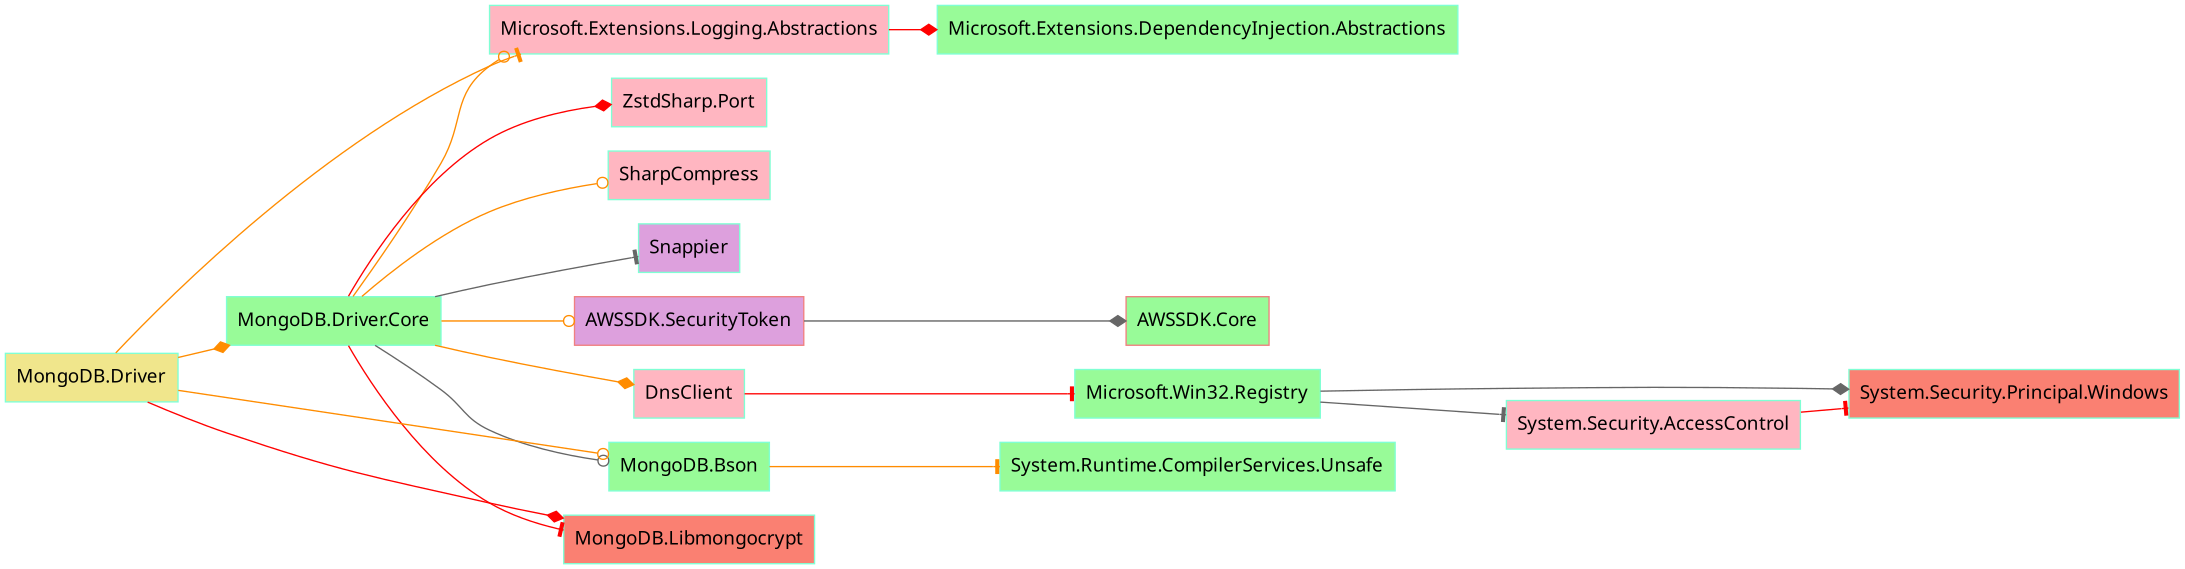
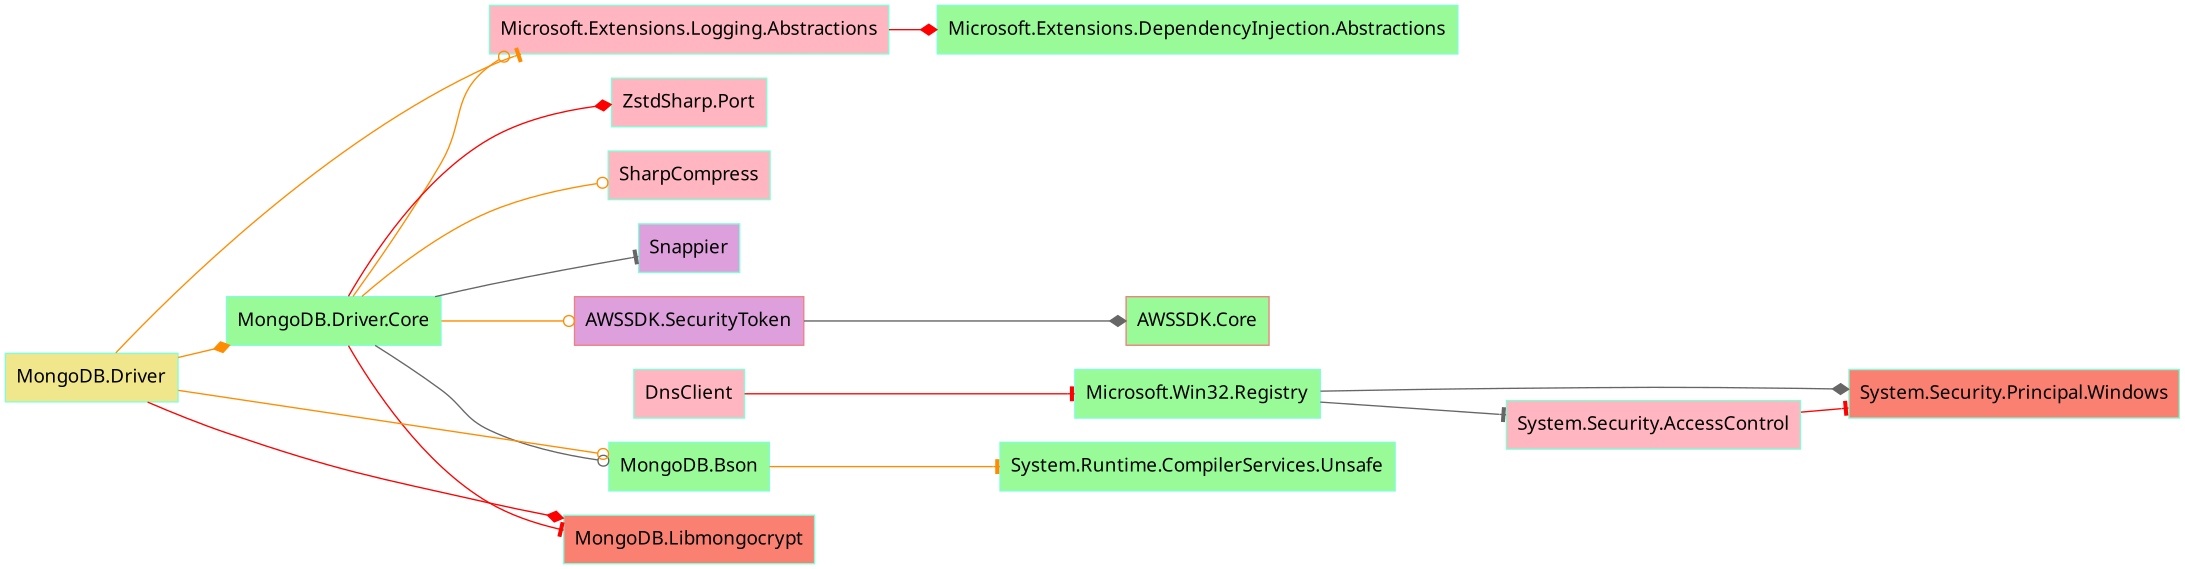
(526, 365) -> none
